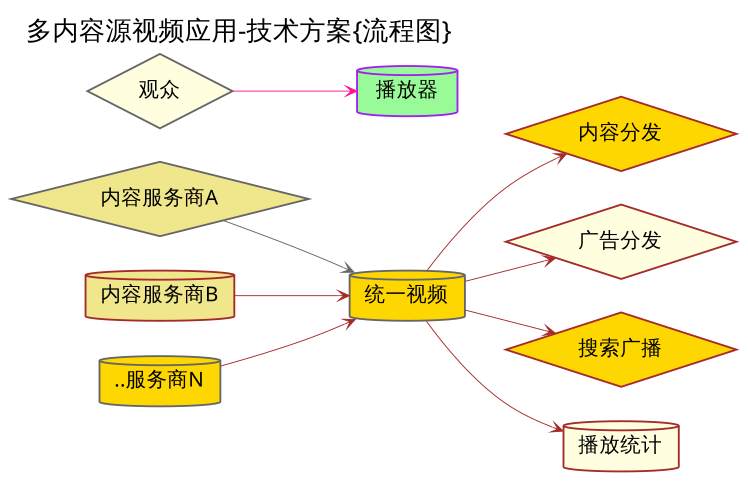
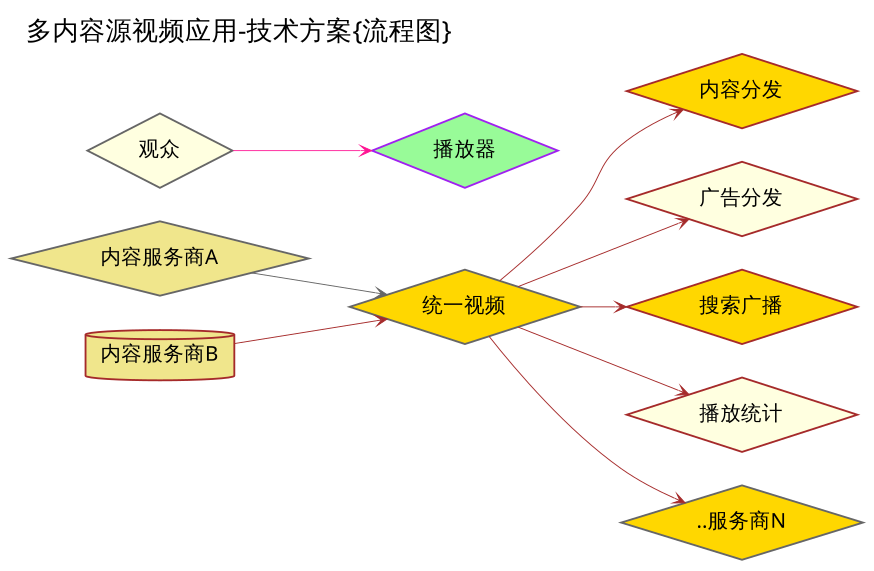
(407, 91) -> (465, 151)
(407, 296) -> (465, 307)
(284, 347) -> (573, 428)
(160, 381) -> (742, 523)
(621, 446) -> (742, 415)
